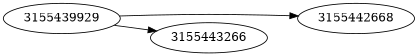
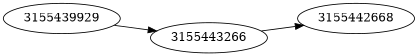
(205, 14) -> (278, 29)
